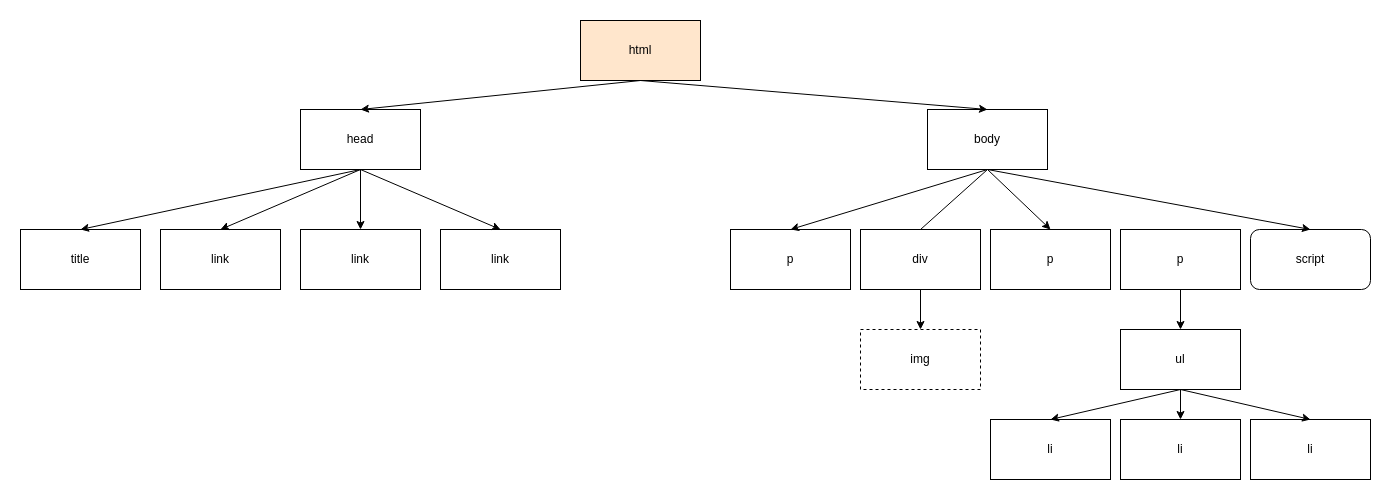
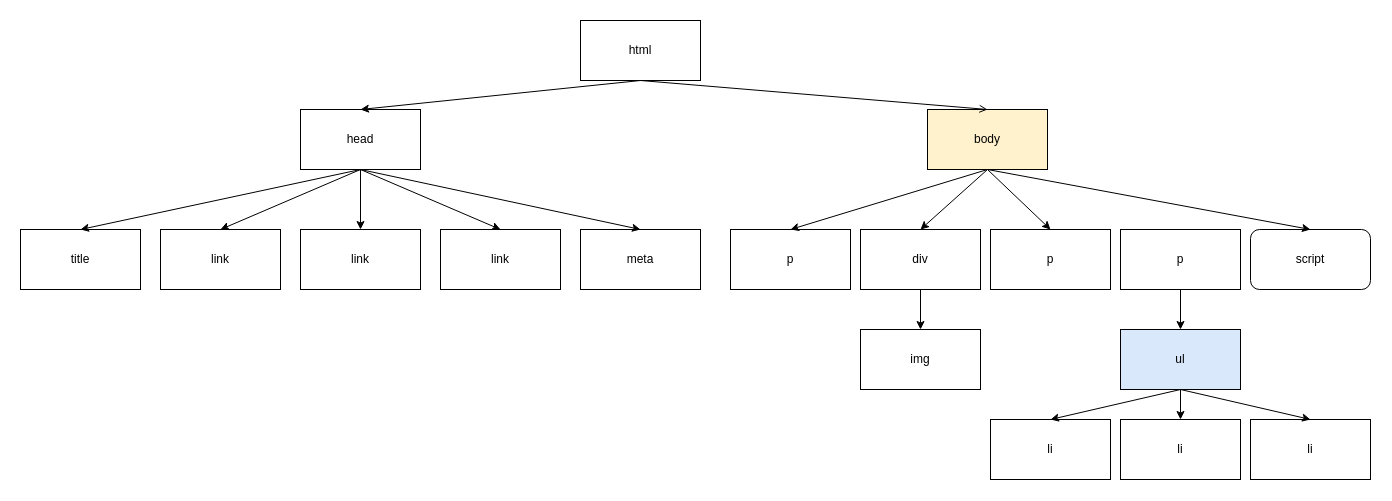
(641, 51) -> (641, 51)
(979, 109) -> (981, 109)
(988, 140) -> (988, 140)
none -> (501, 200)
(924, 226) -> (927, 224)
none -> (641, 260)
(921, 360) -> (921, 360)
(1181, 360) -> (1181, 360)
